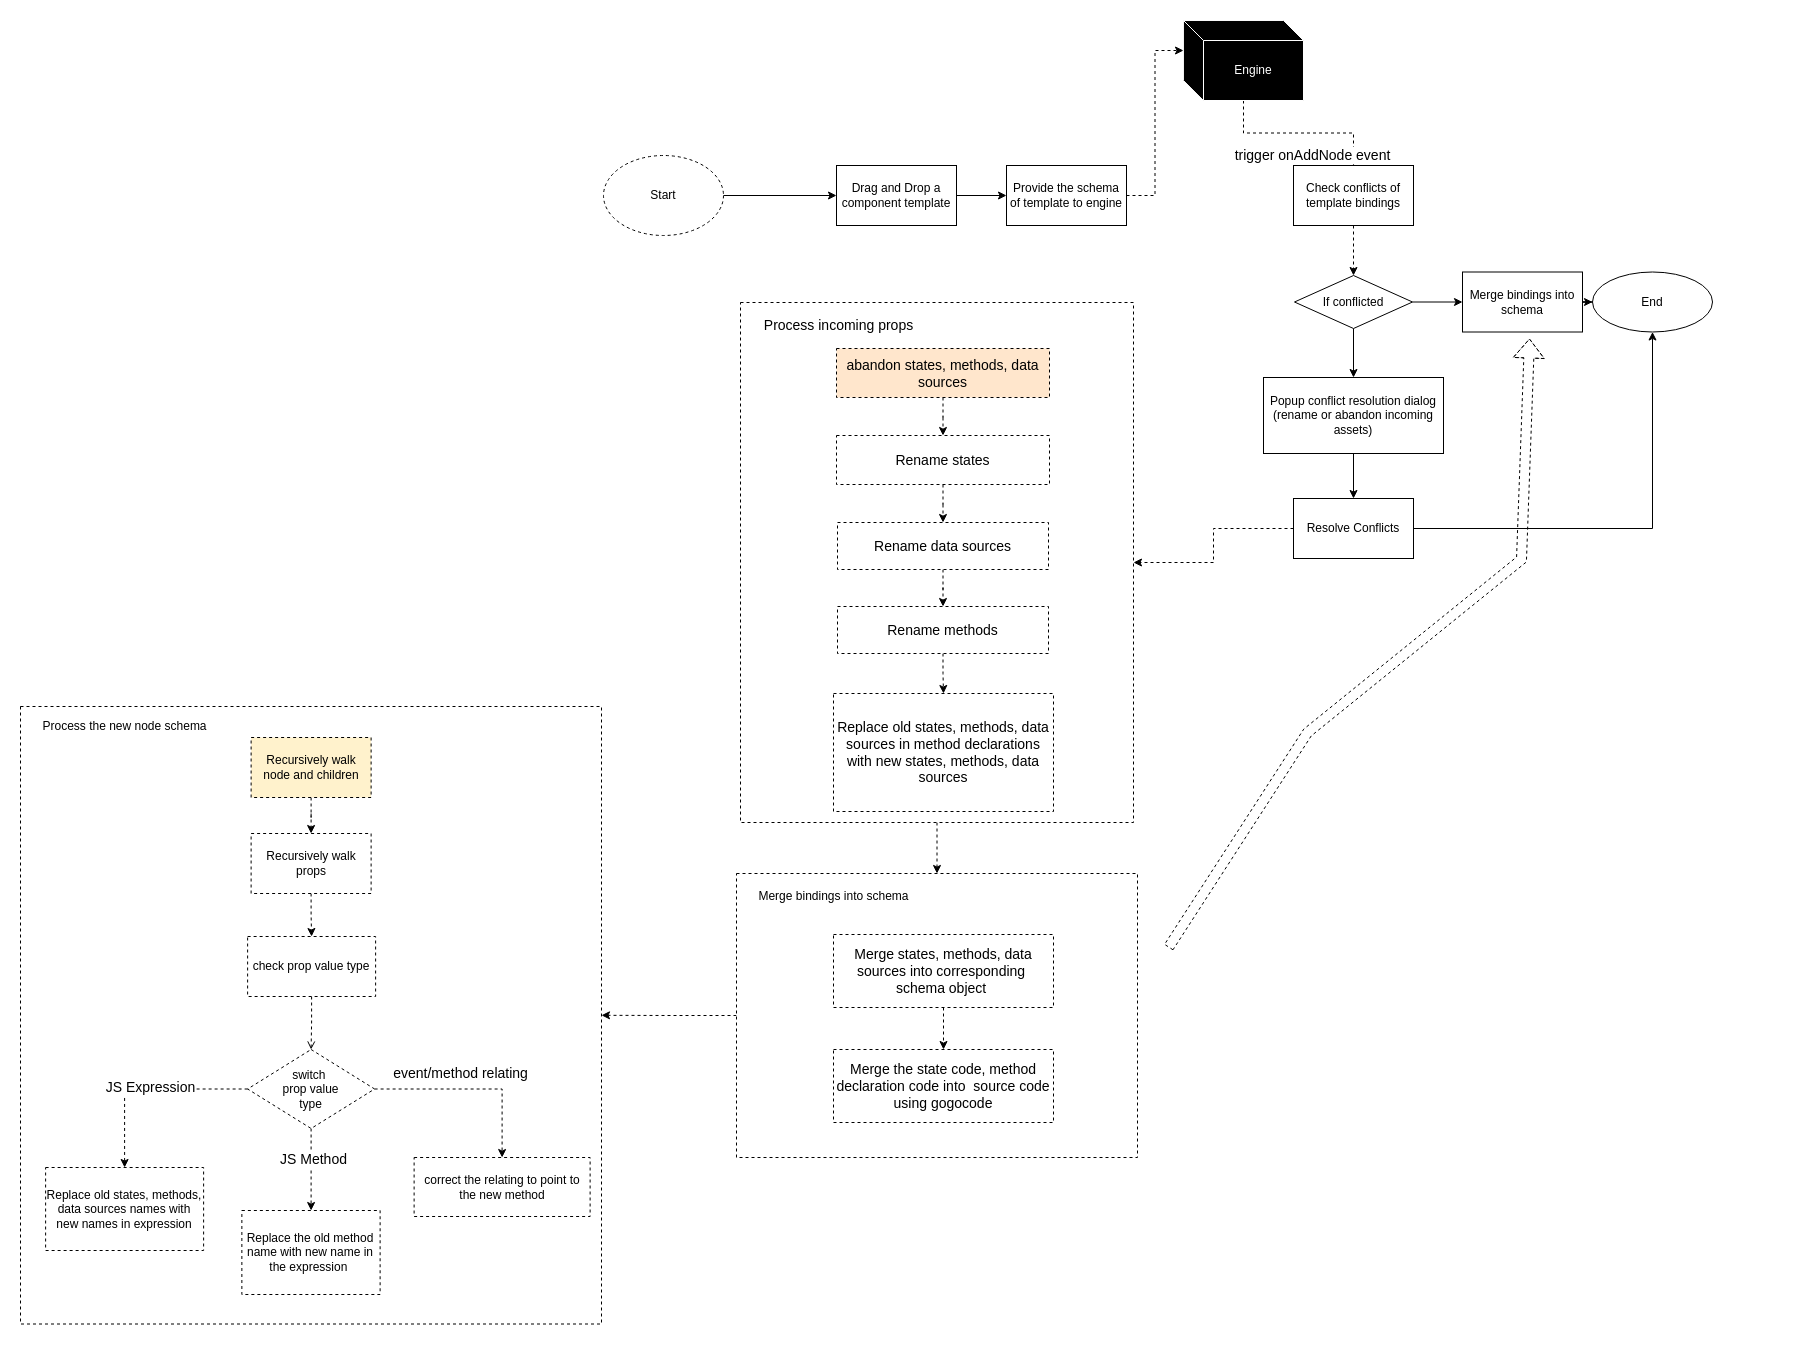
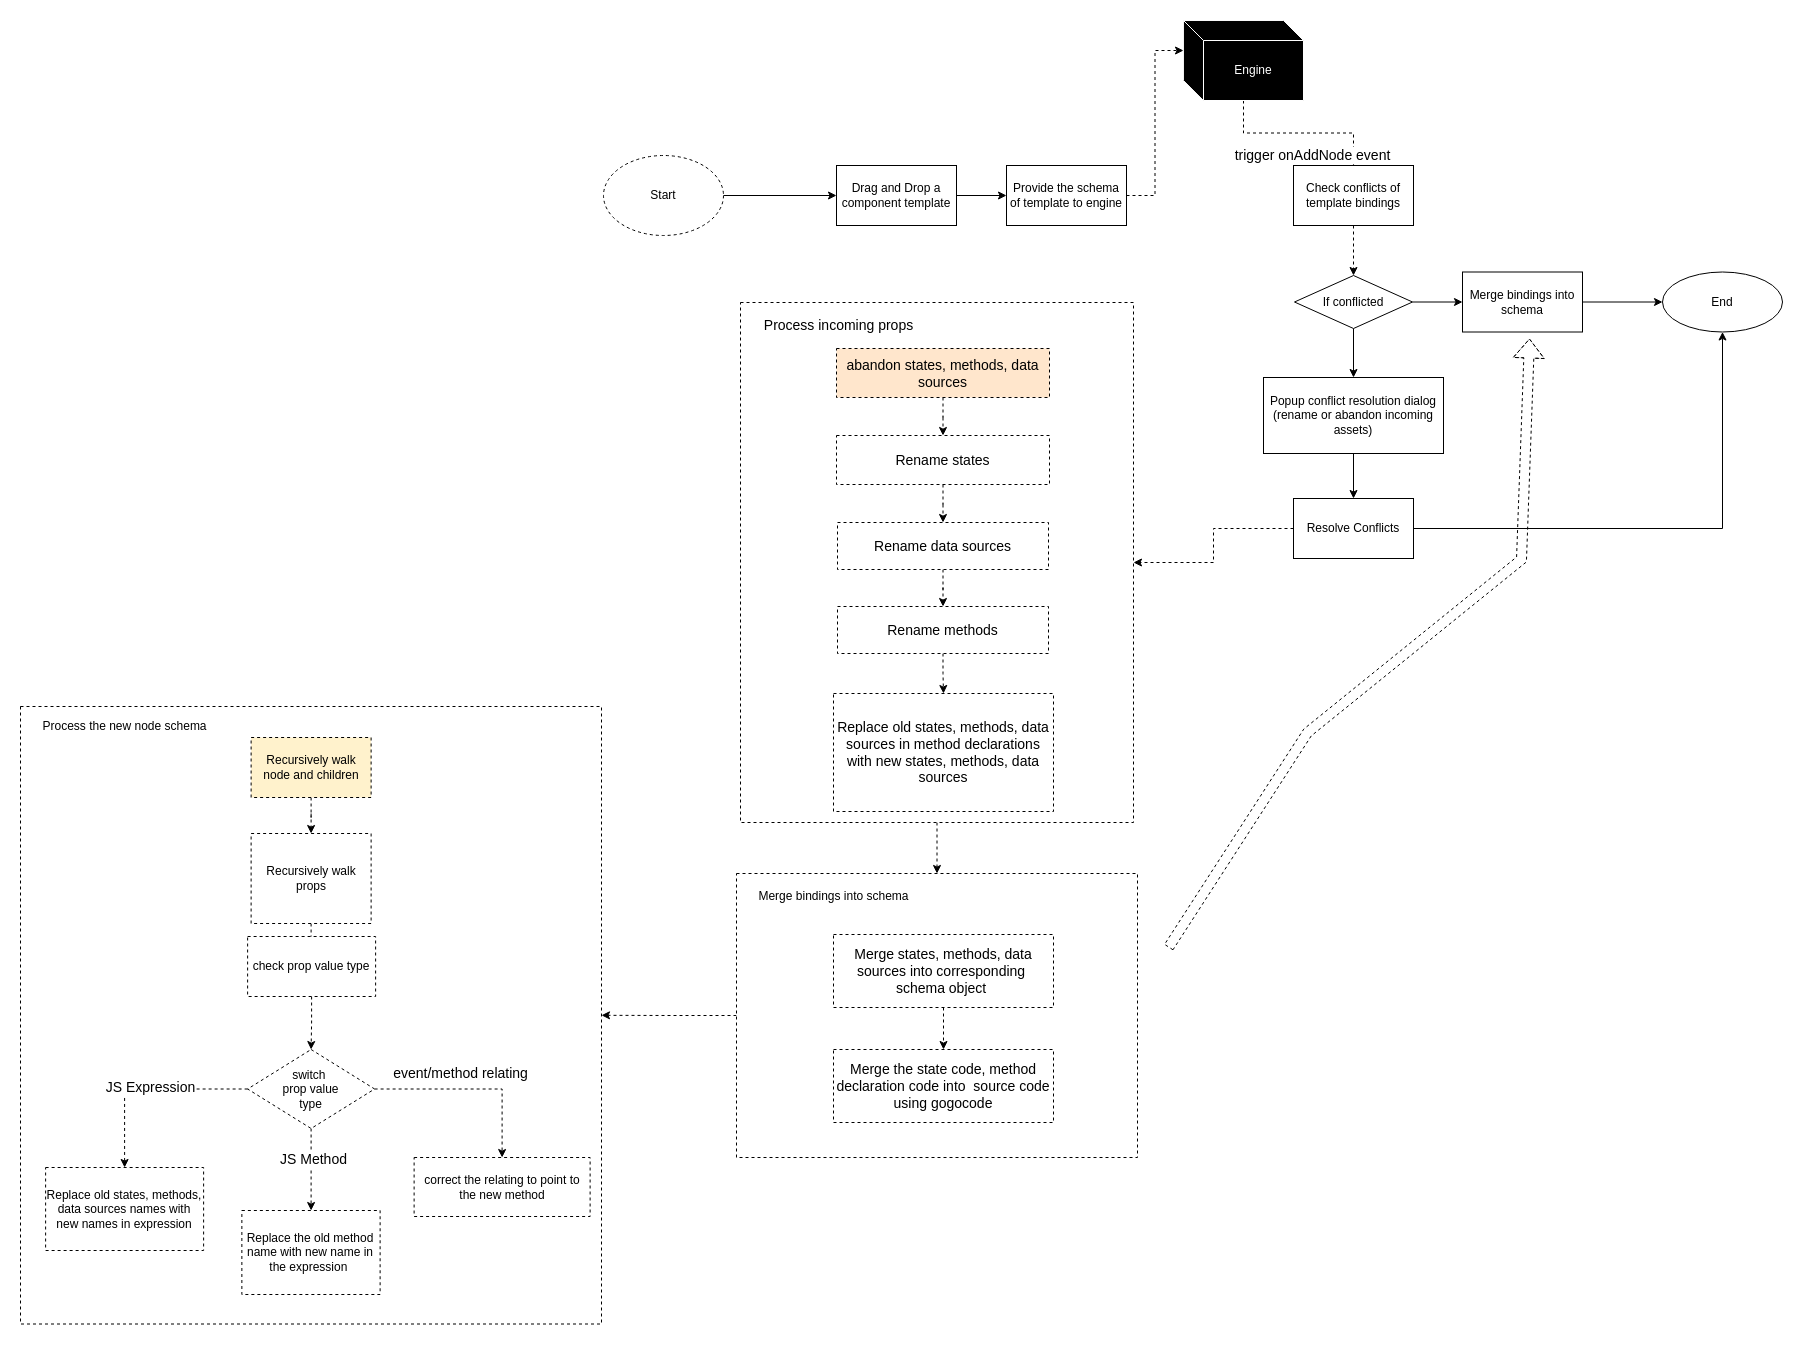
(1653, 302) -> (1723, 302)
(311, 864) -> (311, 879)
(311, 1043) -> (311, 1041)
